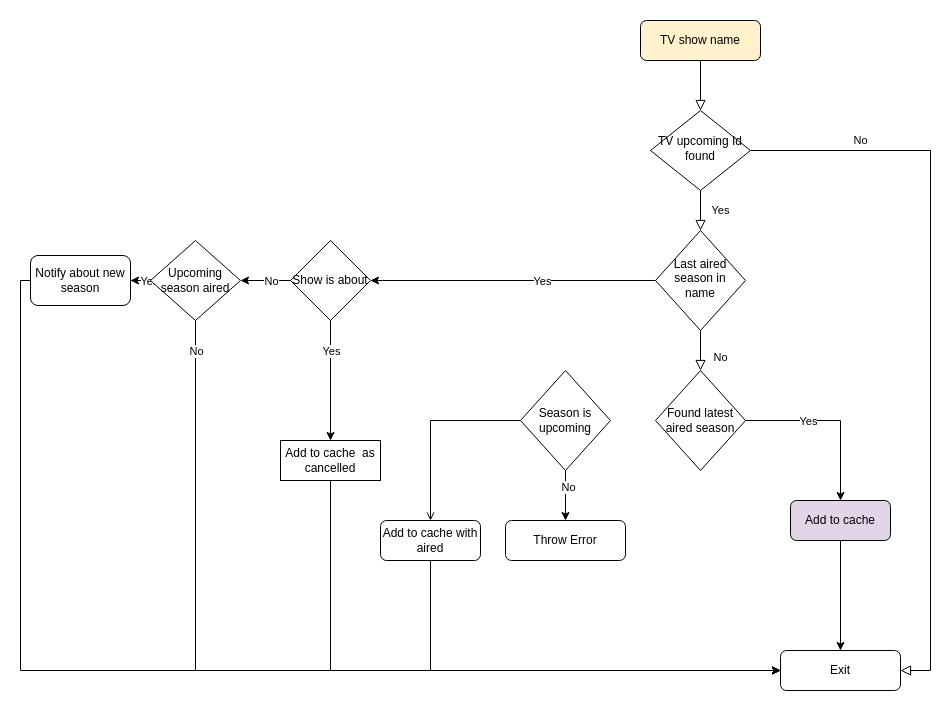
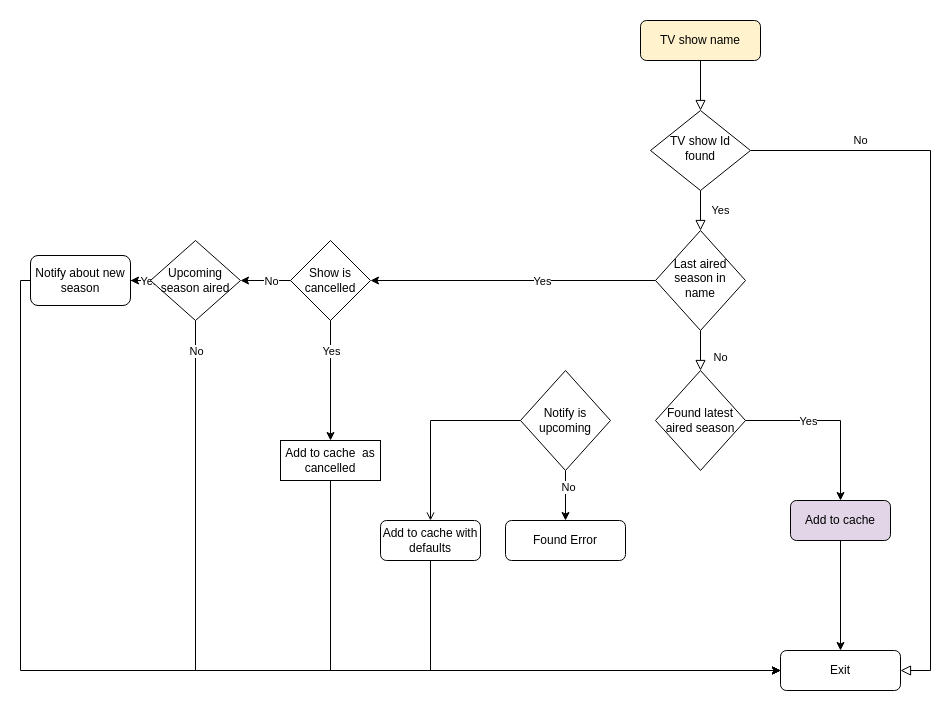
(701, 149) -> (701, 149)
(331, 281) -> (331, 281)
(566, 421) -> (566, 421)
(431, 541) -> (431, 541)
(566, 541) -> (566, 541)
